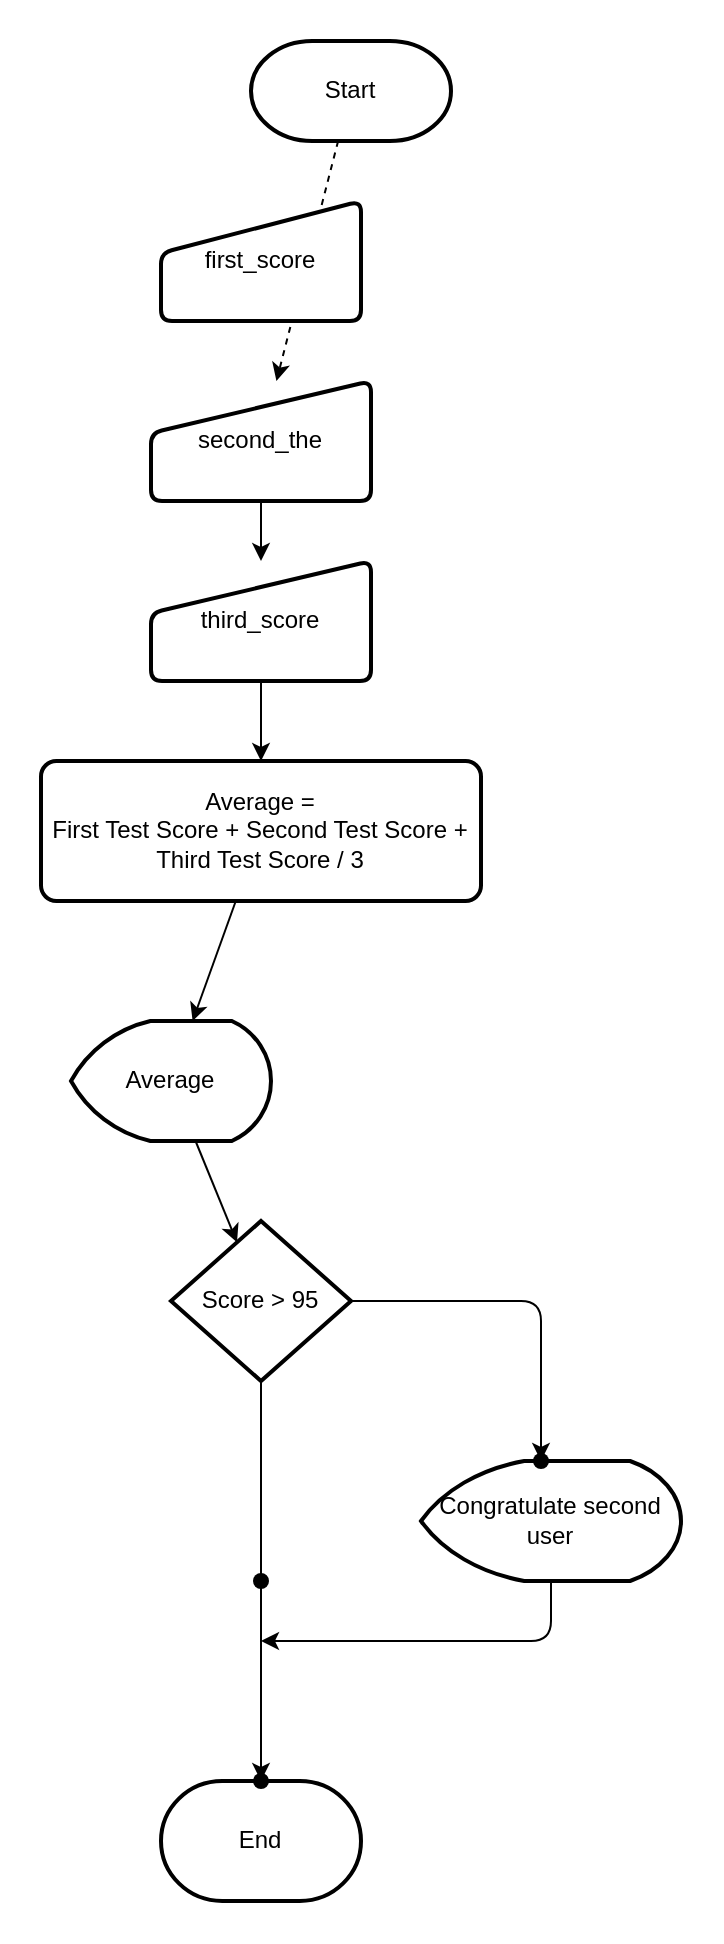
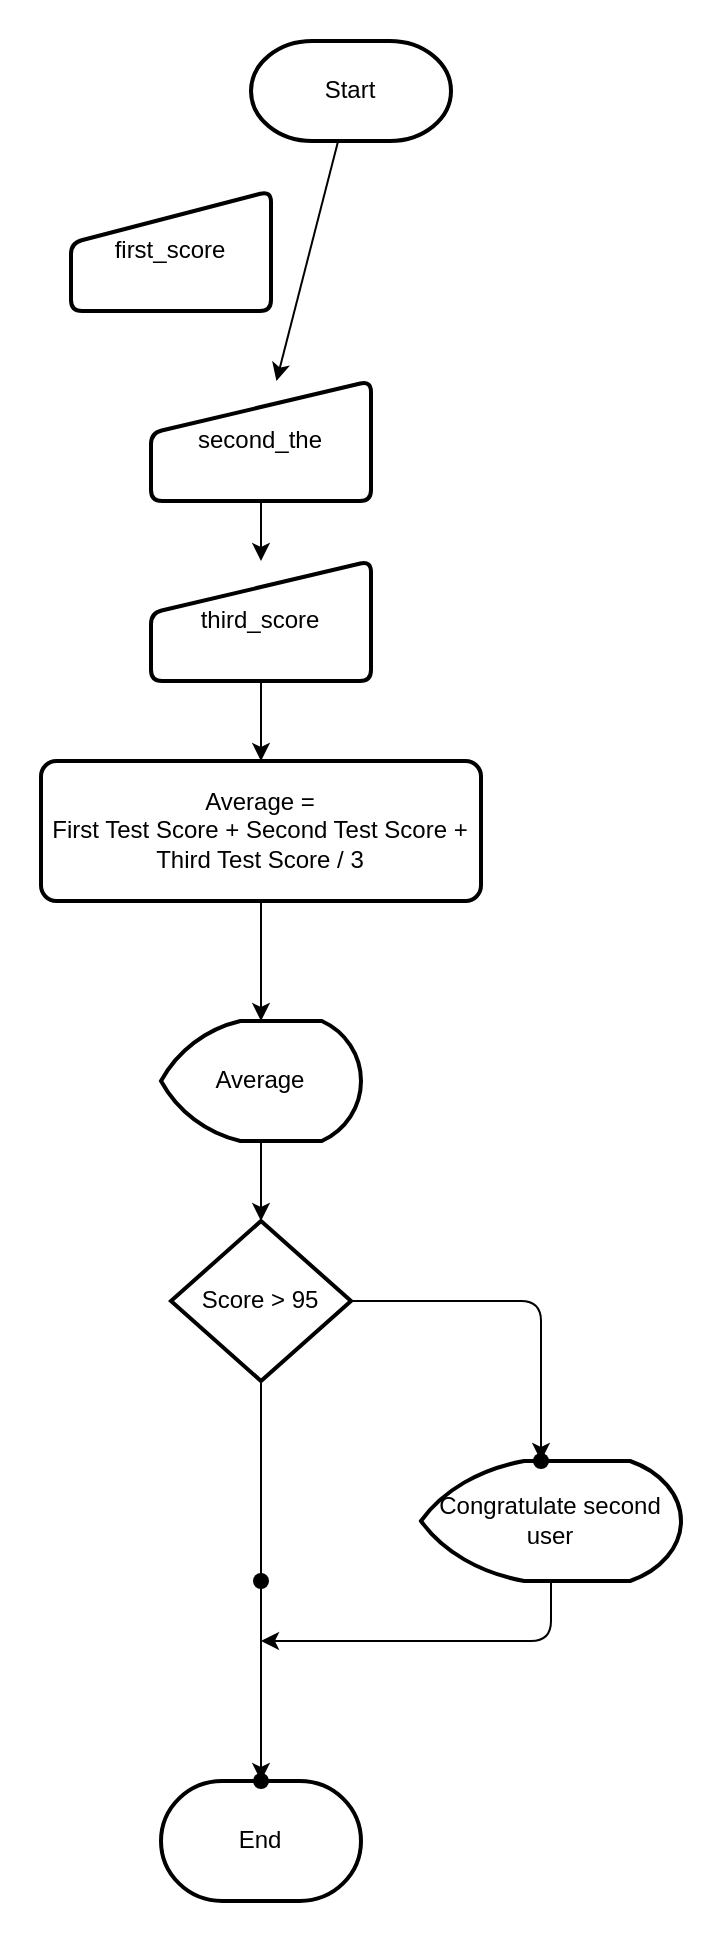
(309, 253) -> (309, 253)
(261, 261) -> (171, 251)
(171, 1081) -> (261, 1081)
